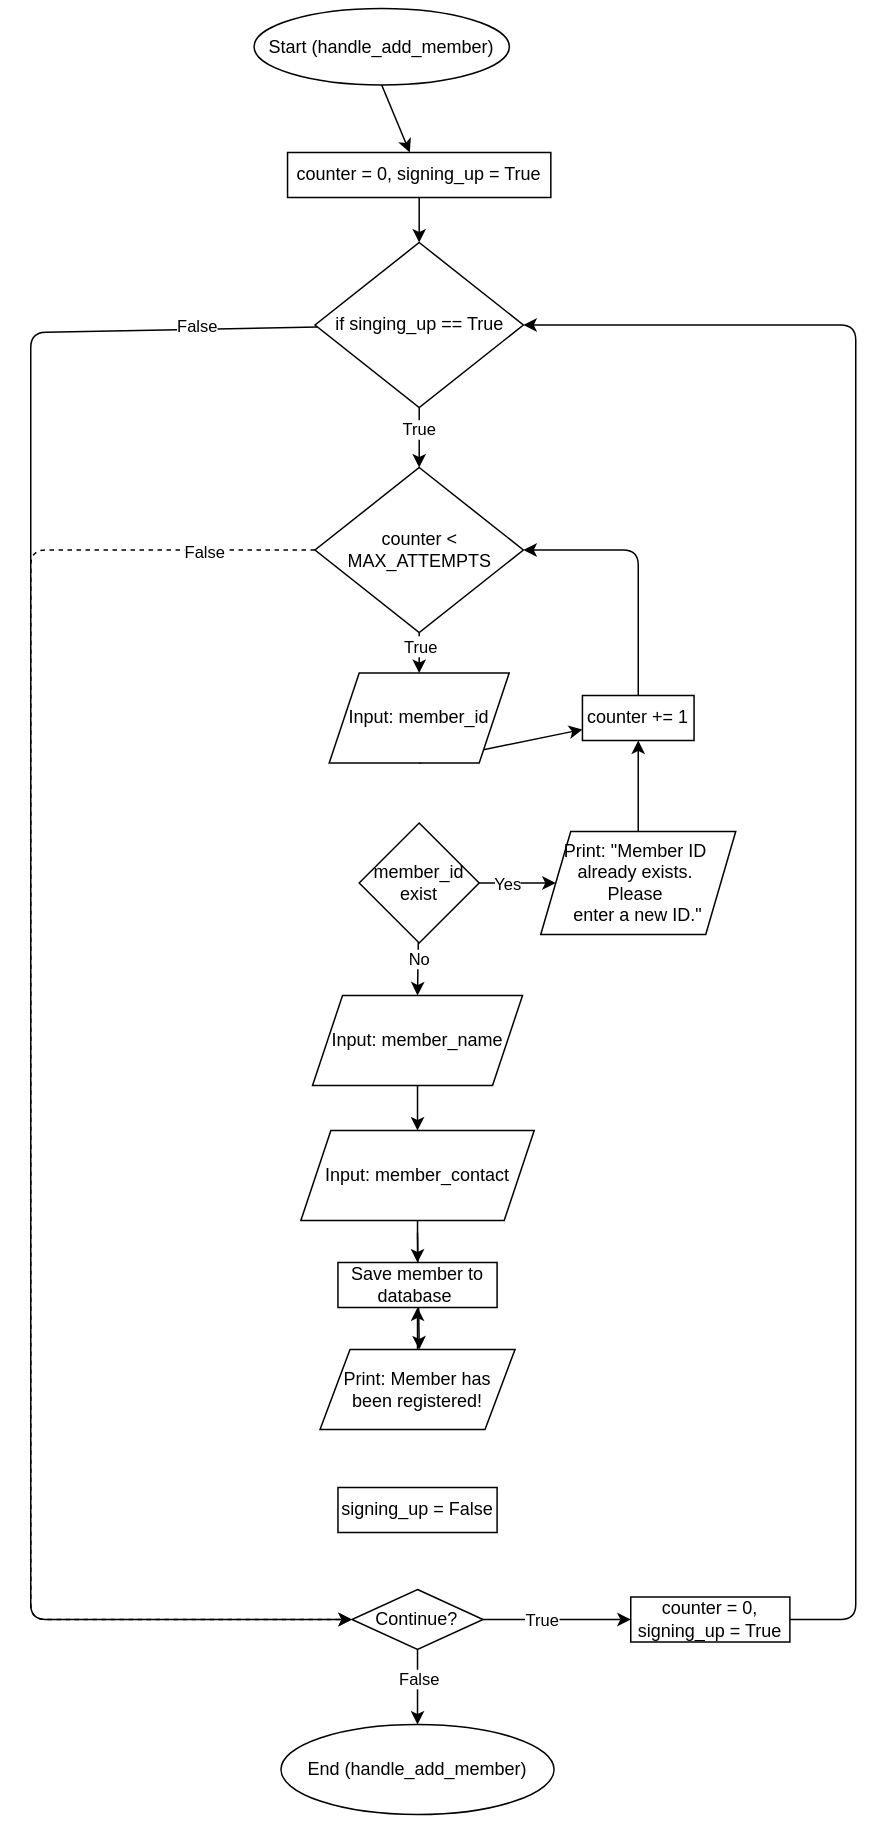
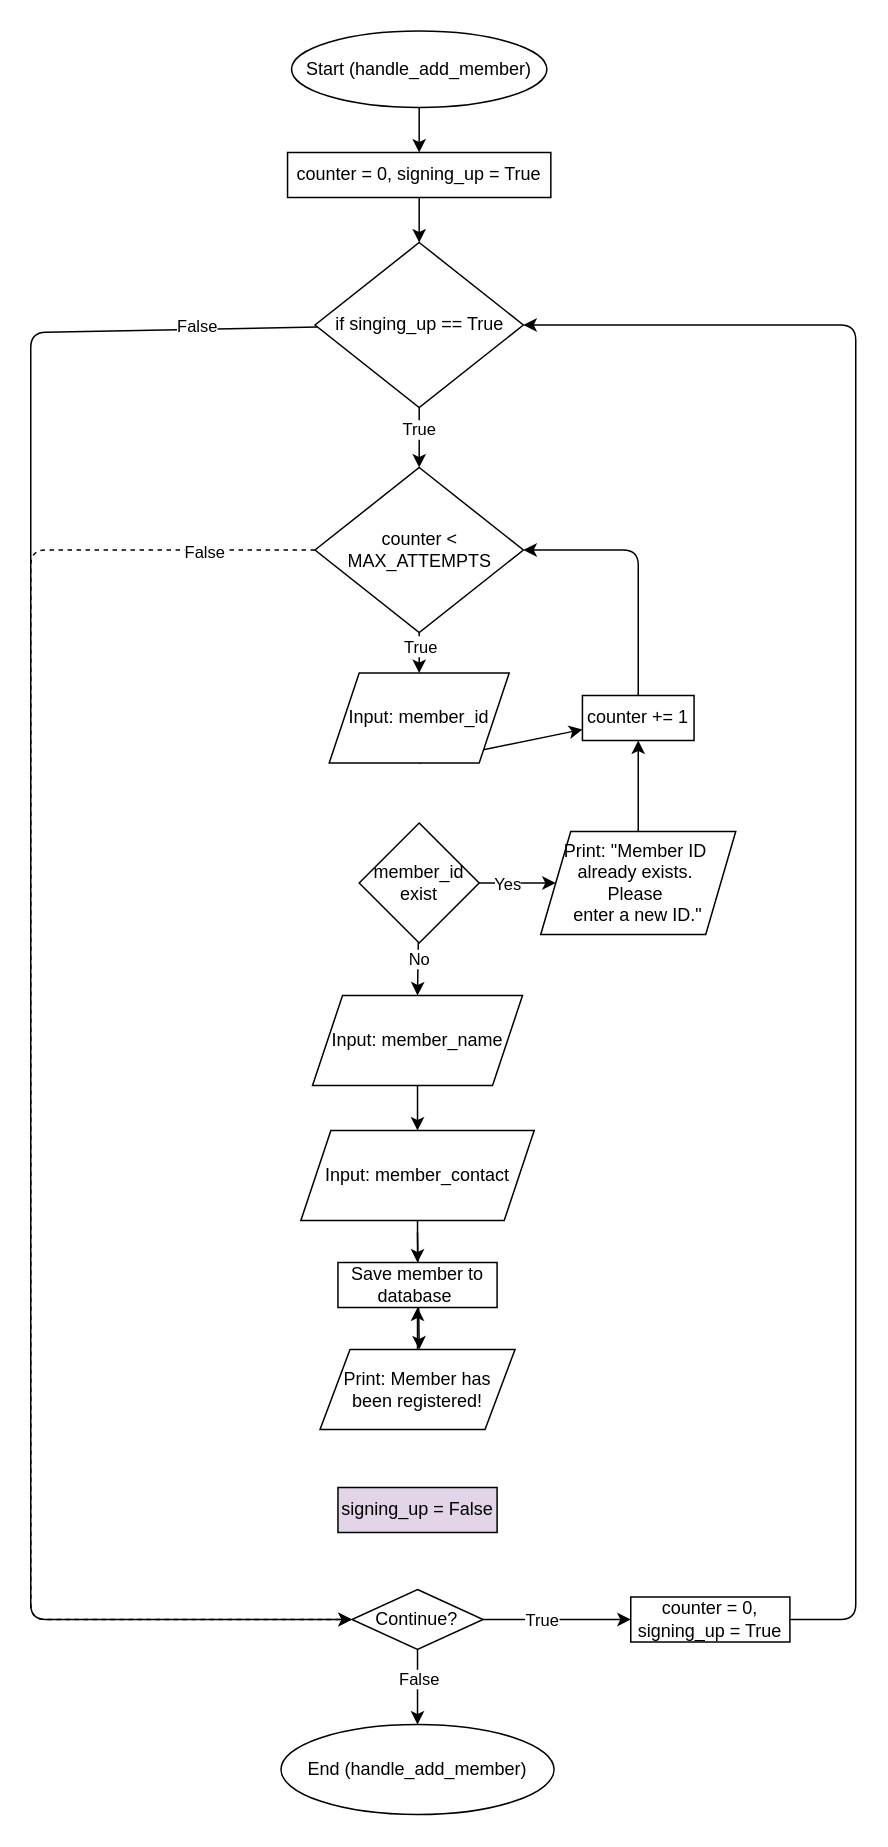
(382, 47) -> (419, 69)
(418, 1510) -> (418, 1510)
